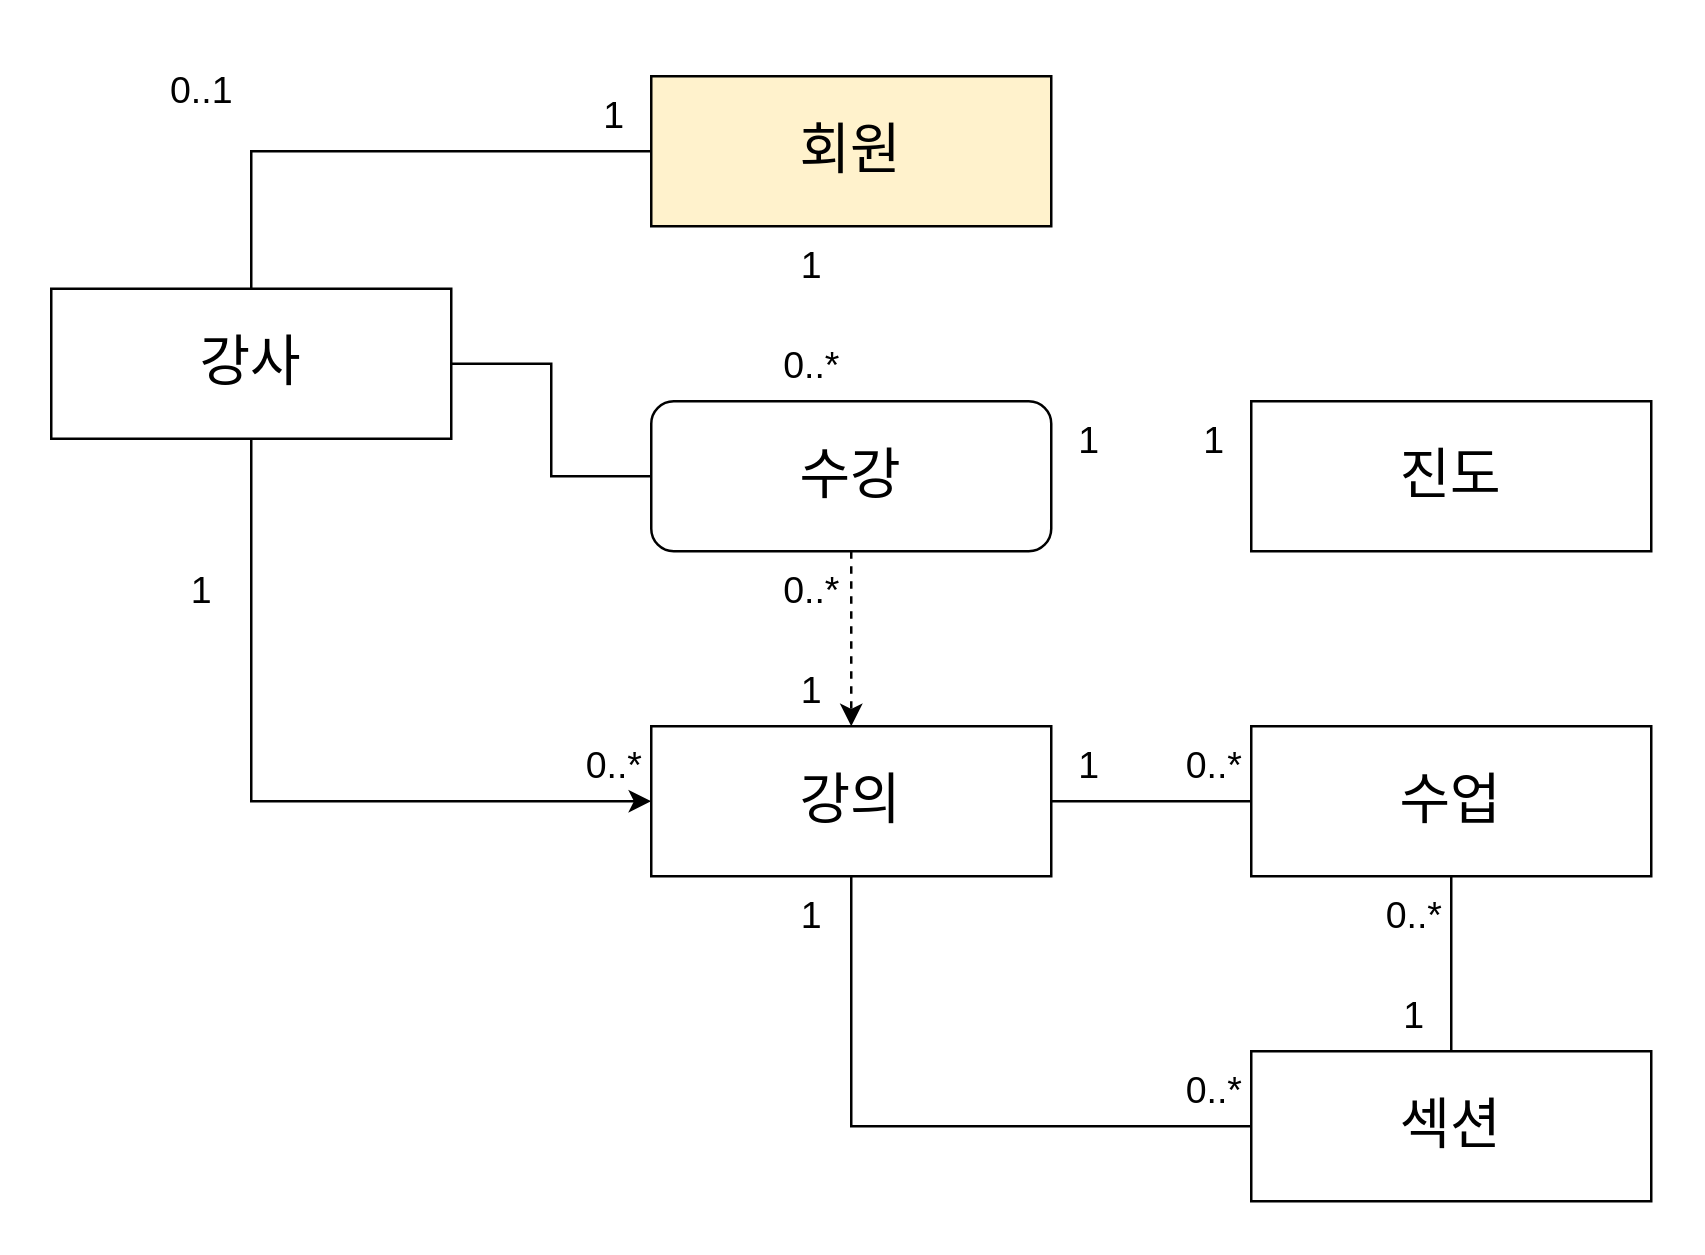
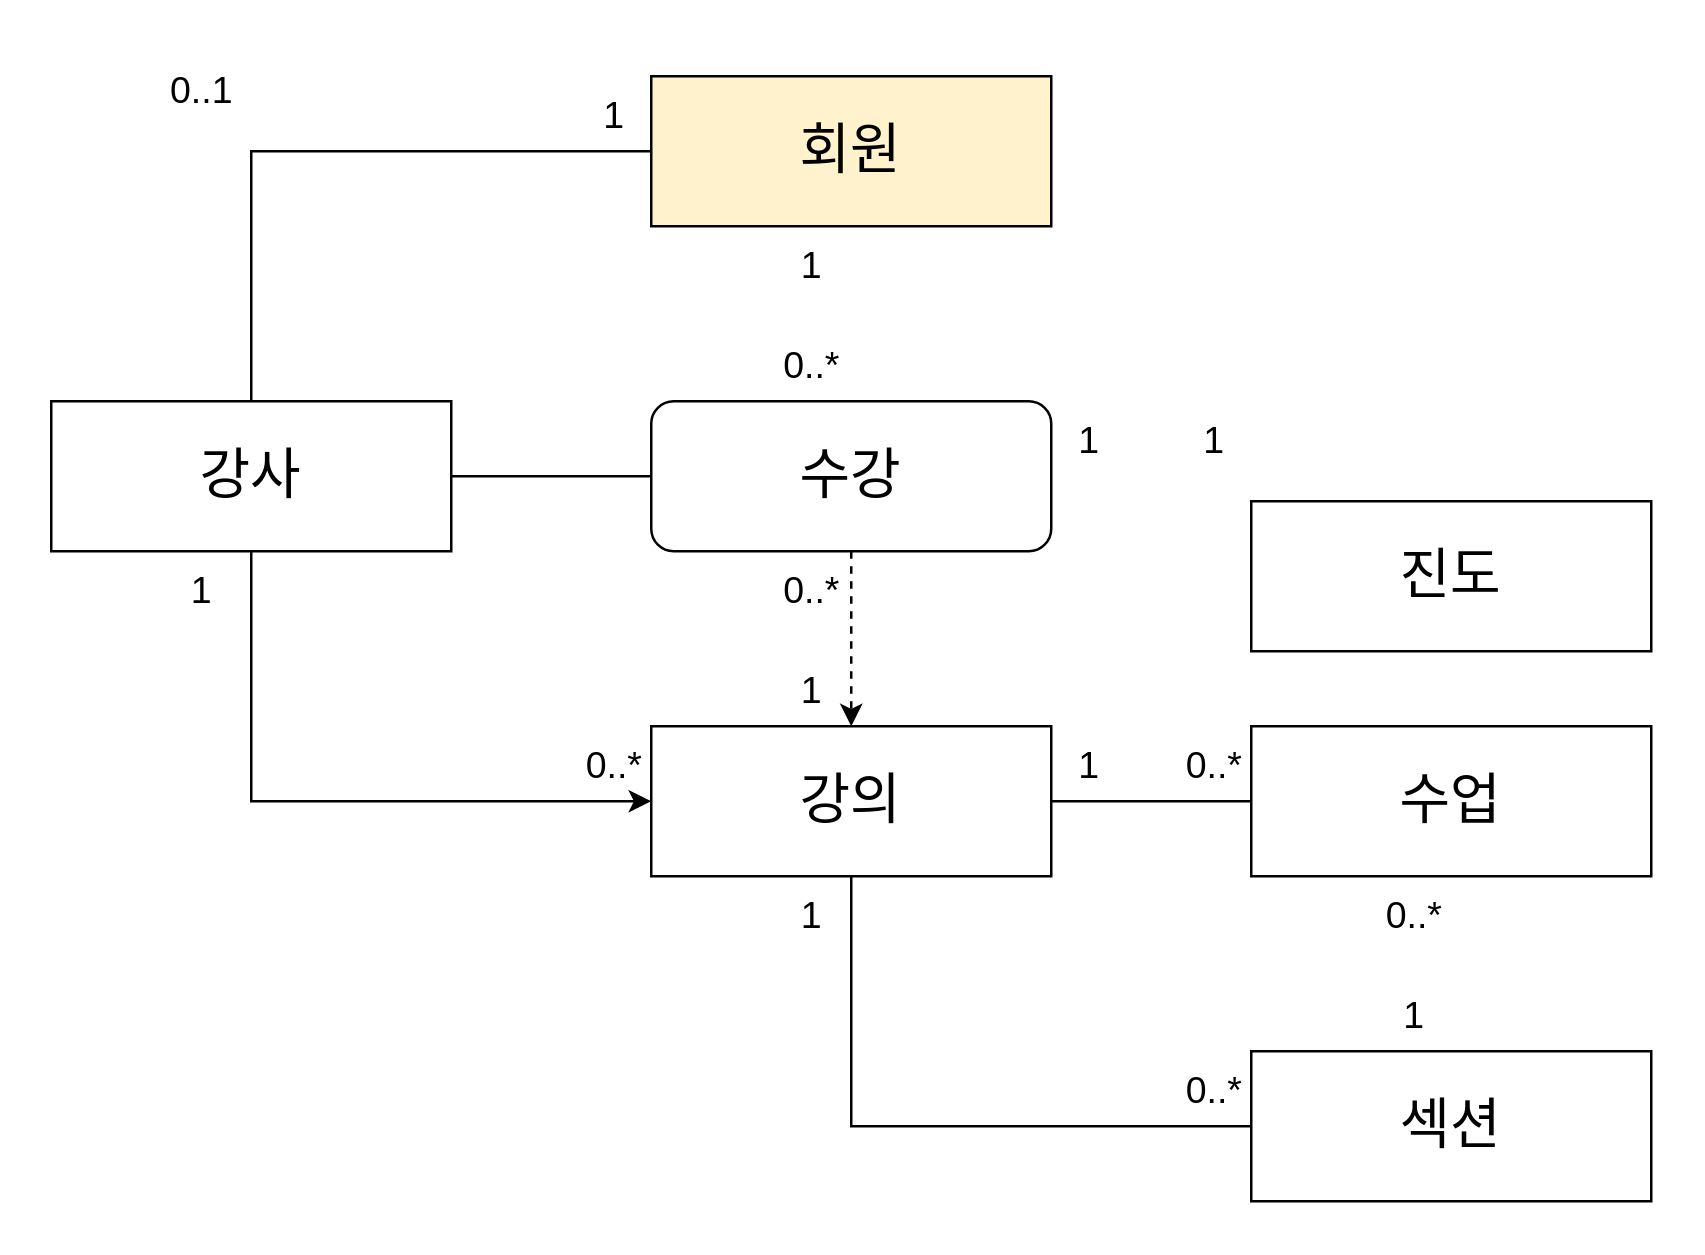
(251, 364) -> (251, 476)
(1451, 476) -> (1451, 576)
(1451, 963) -> none
